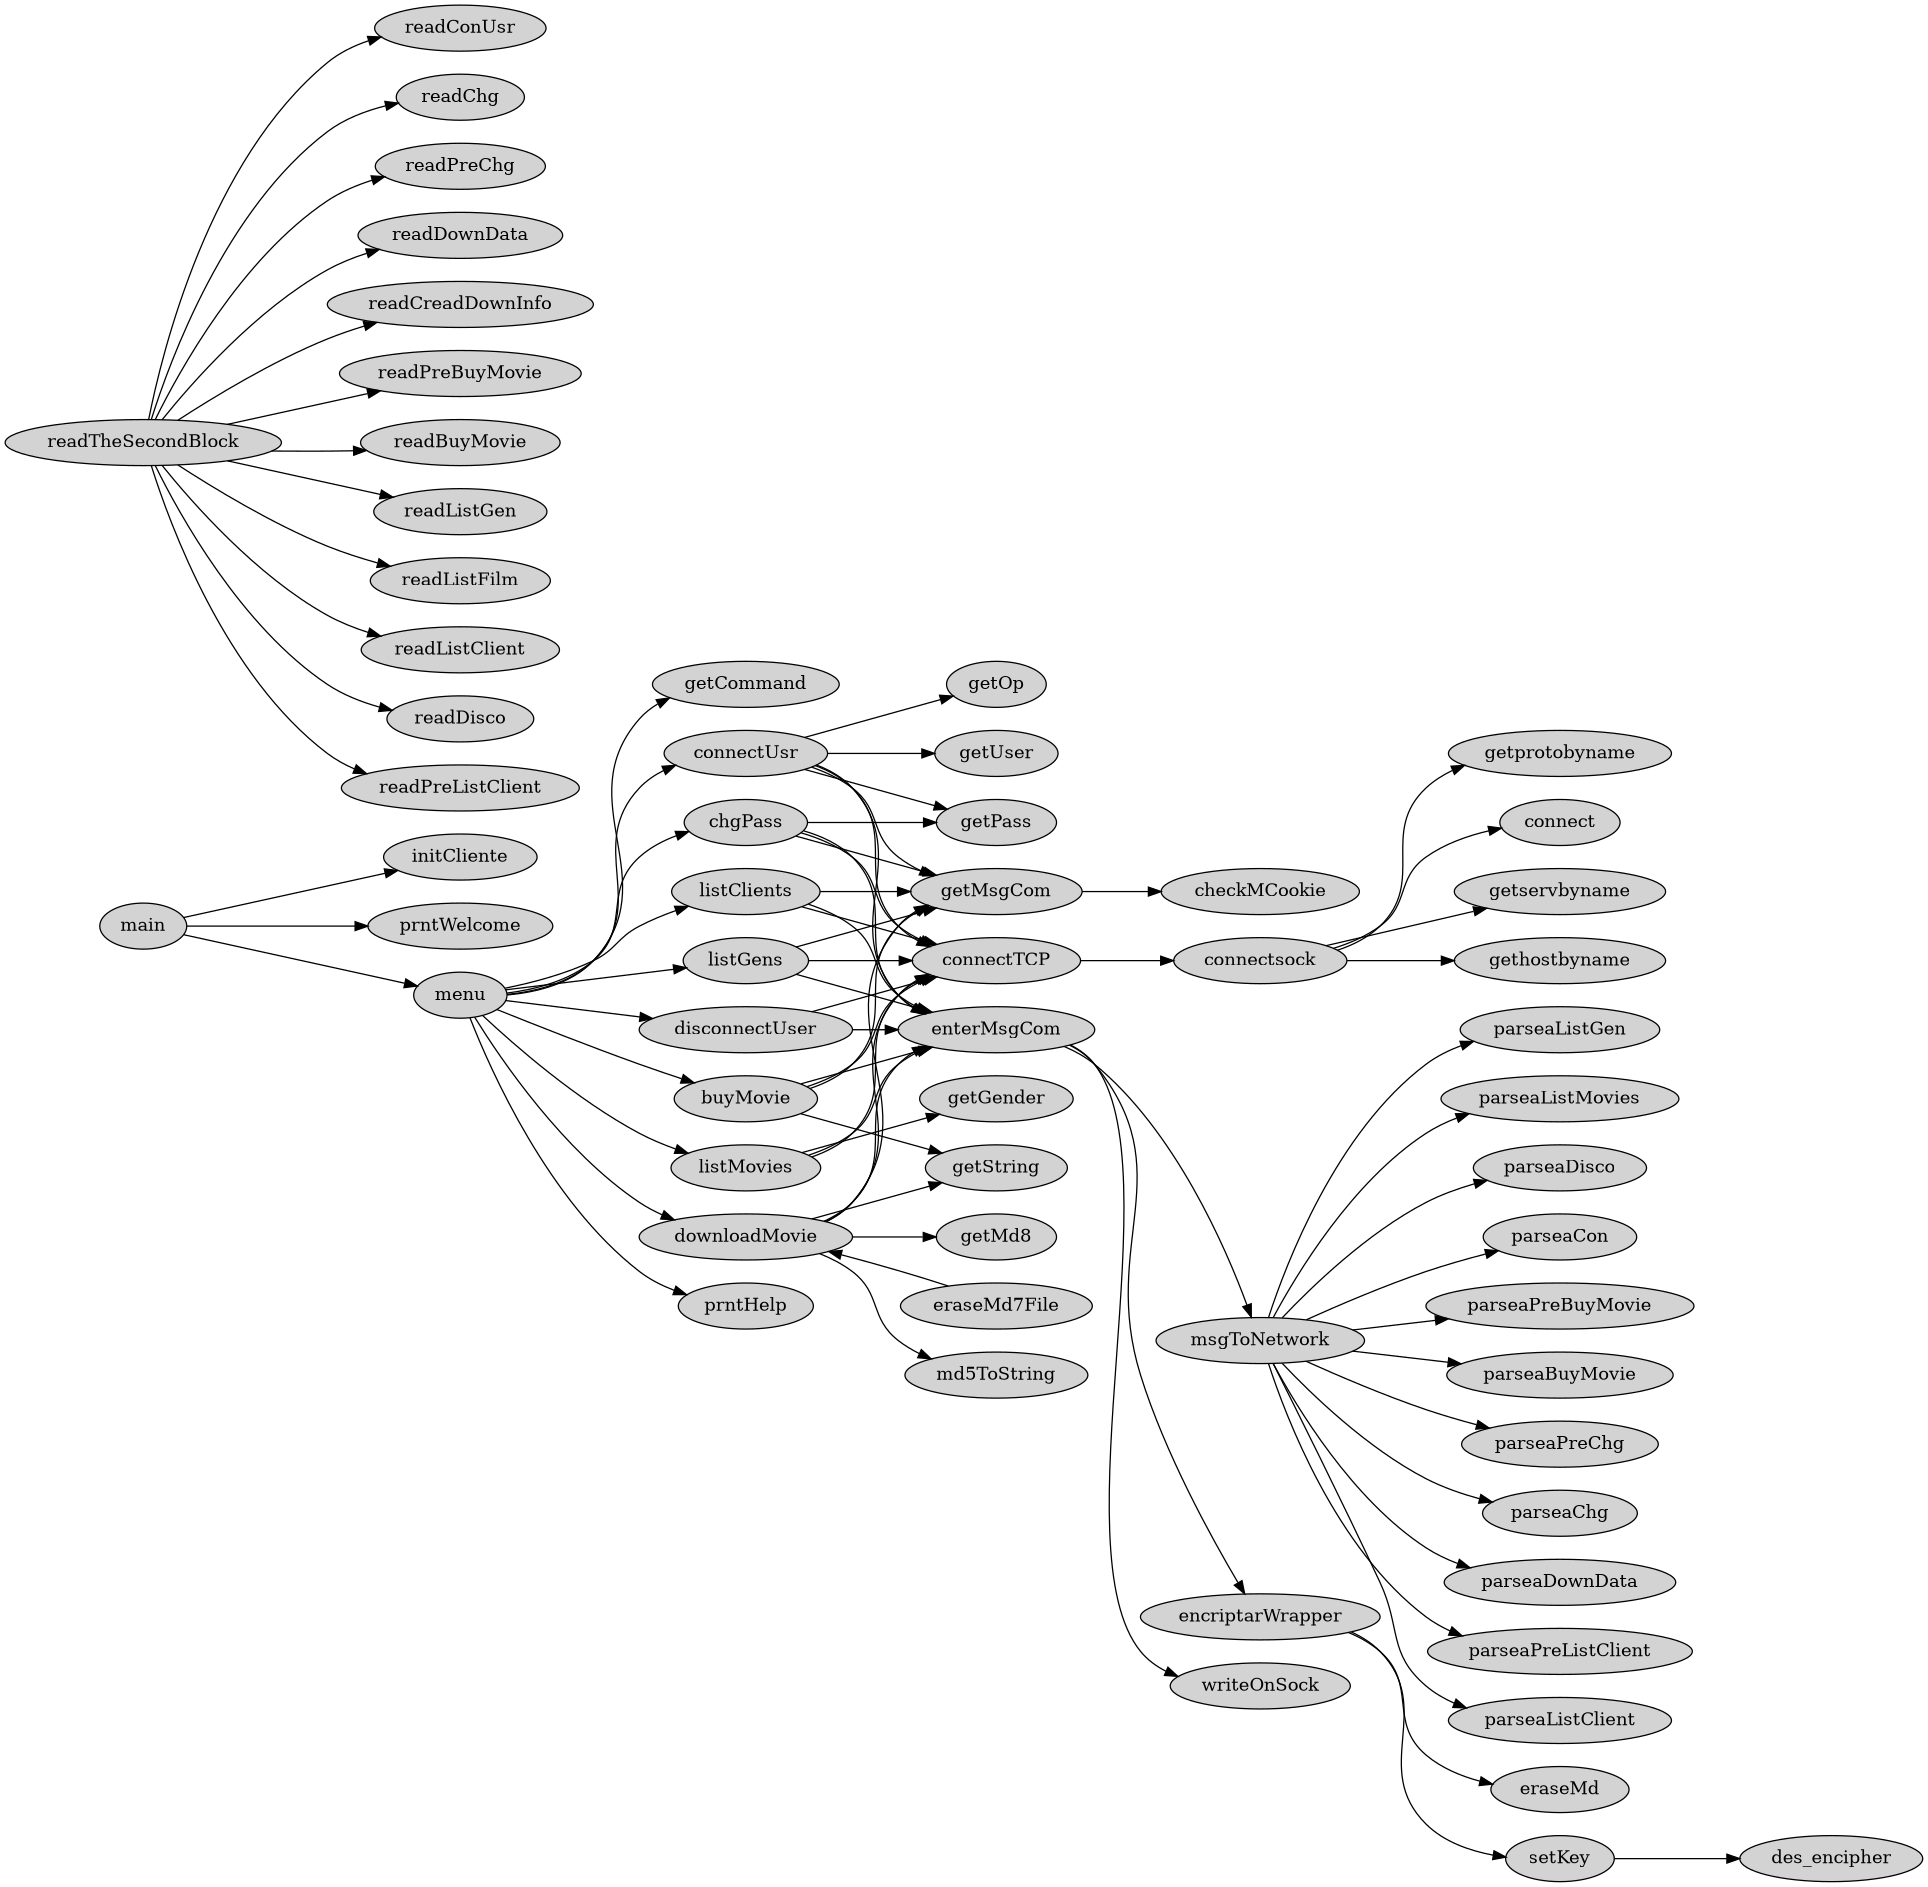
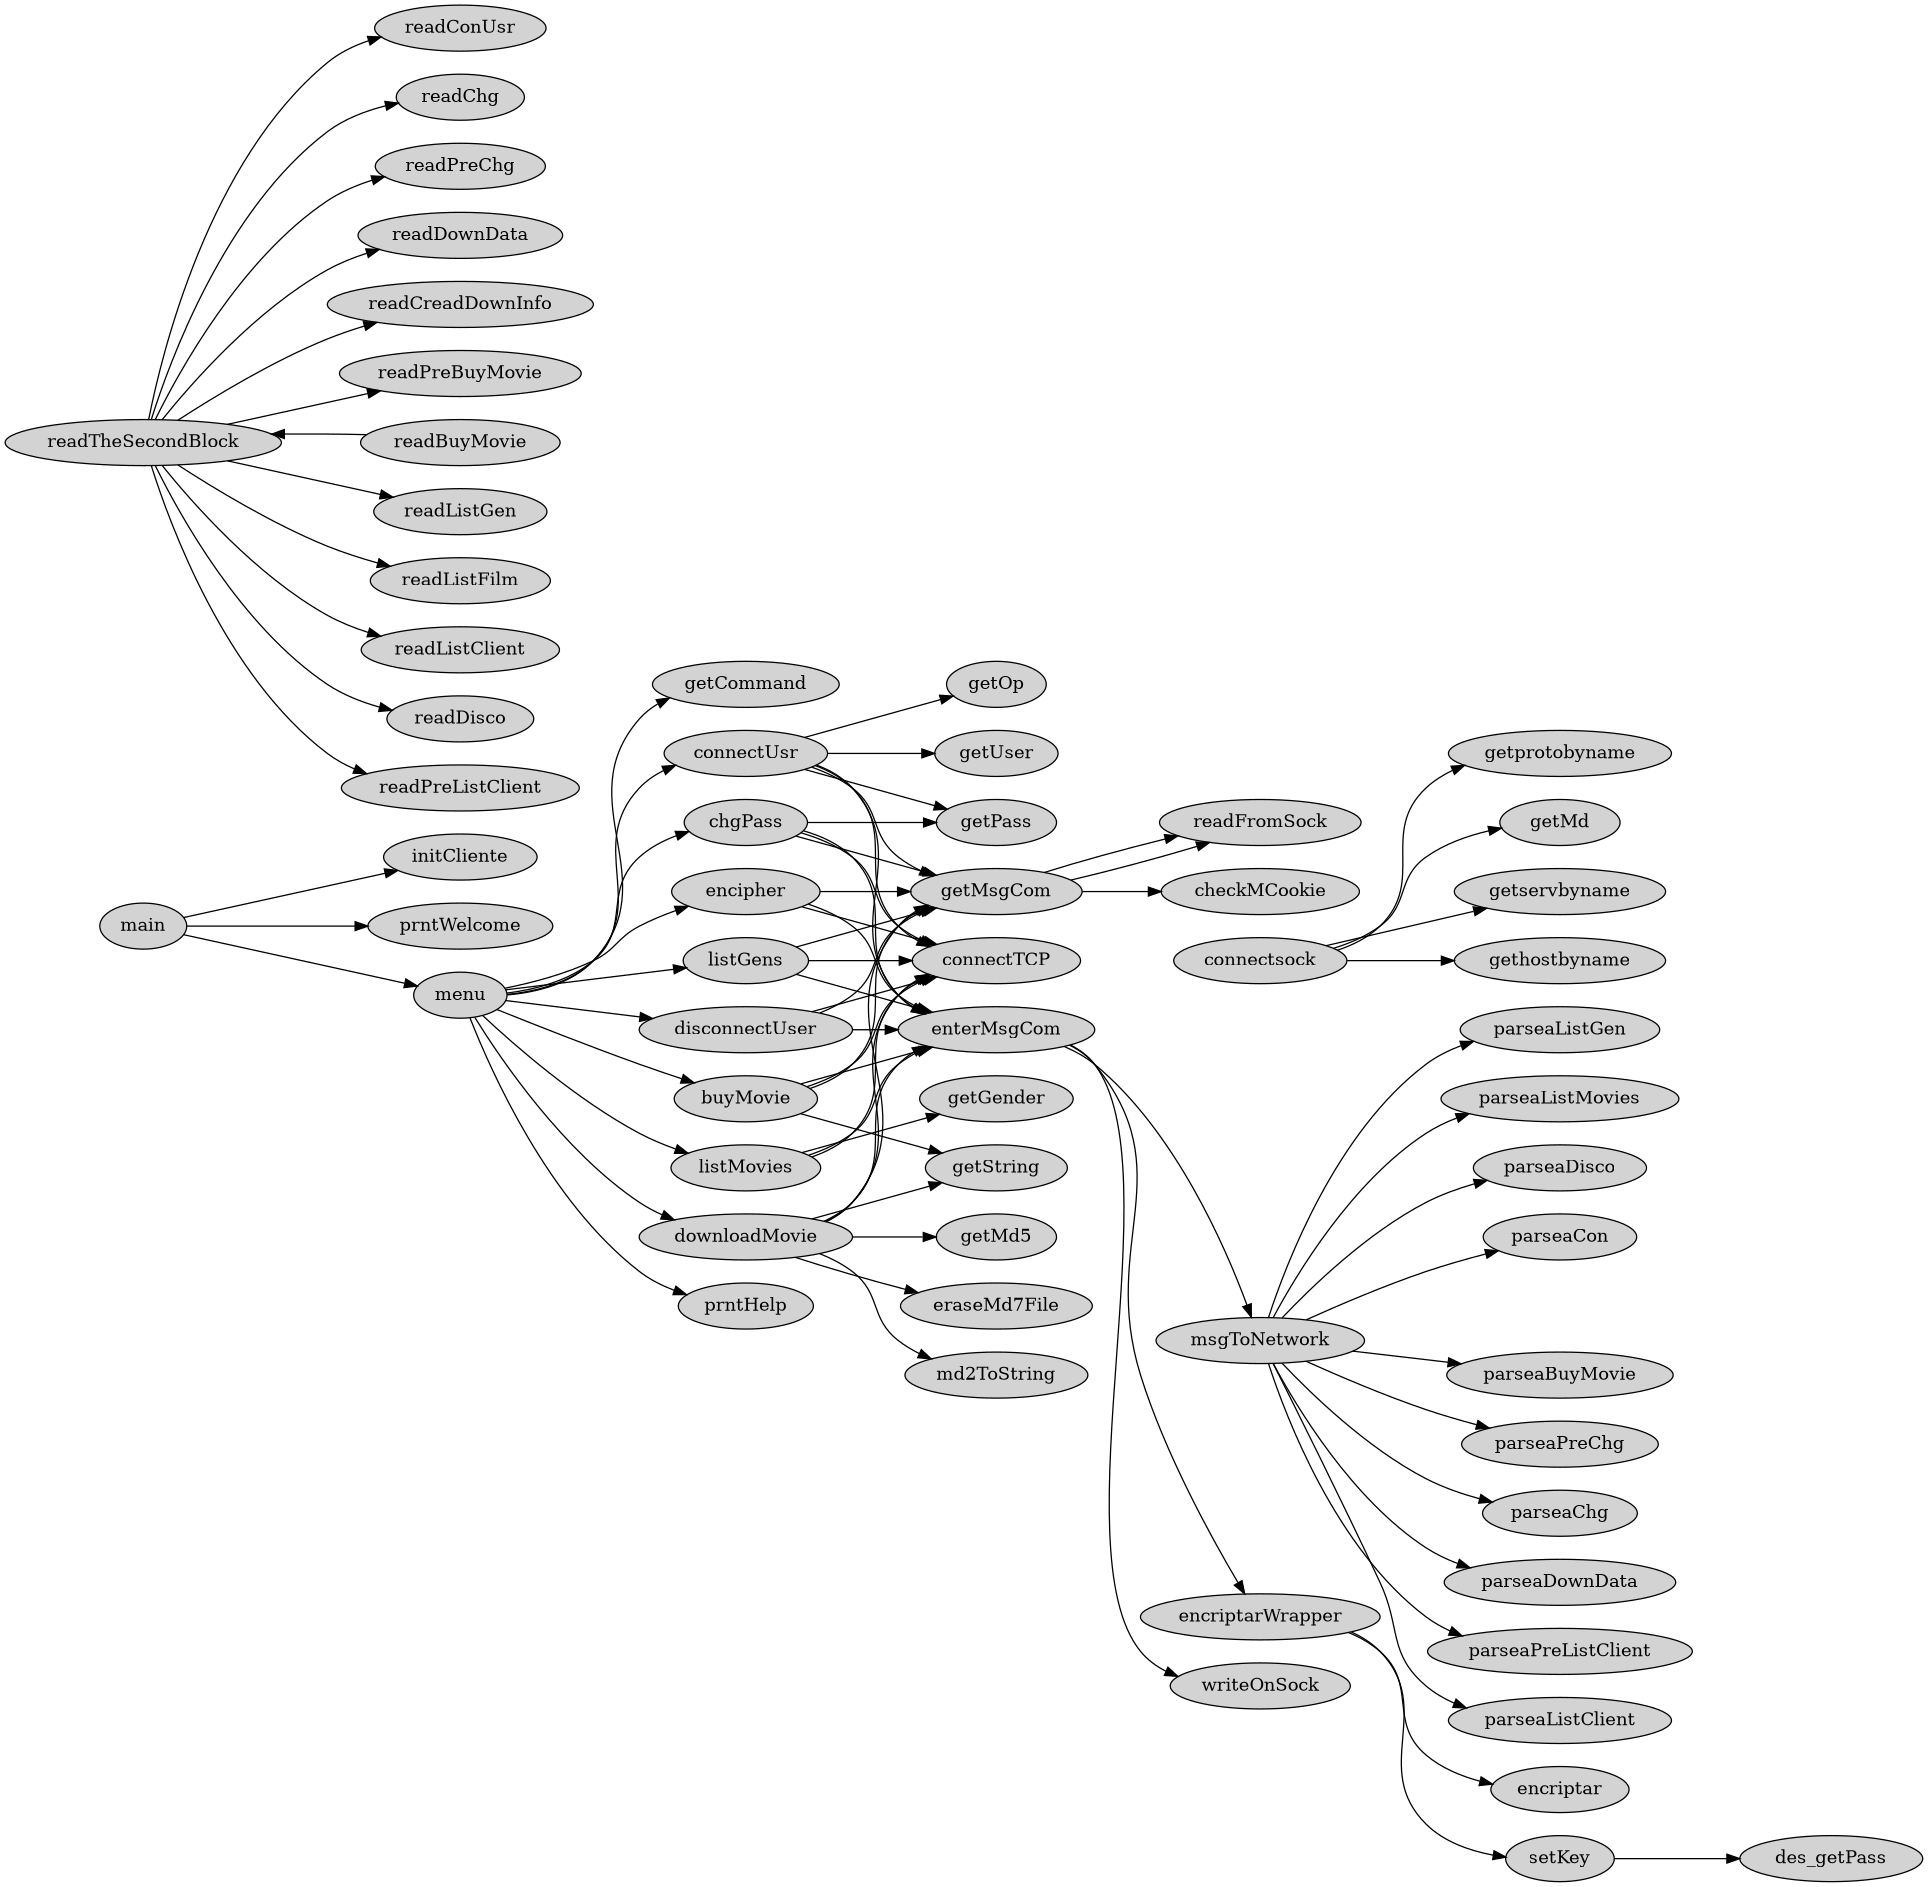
(312, 451) -> (326, 434)
none -> (1260, 823)
(1560, 823) -> (1560, 823)
(746, 892) -> (746, 892)
(1121, 961) -> none
none -> (874, 966)
(996, 1237) -> (996, 1237)
(895, 1270) -> (834, 1269)
(1560, 1306) -> none
(996, 1375) -> (996, 1375)
(1560, 1790) -> (1560, 1790)
(1831, 1859) -> (1831, 1859)
